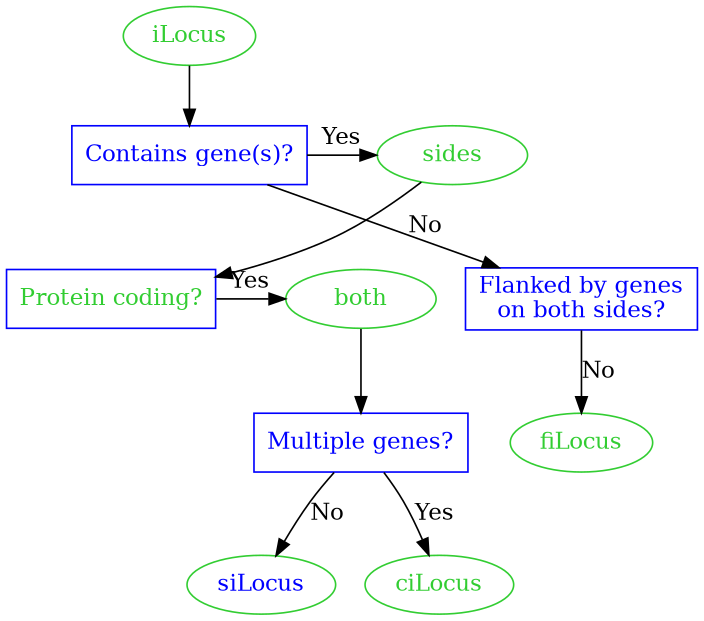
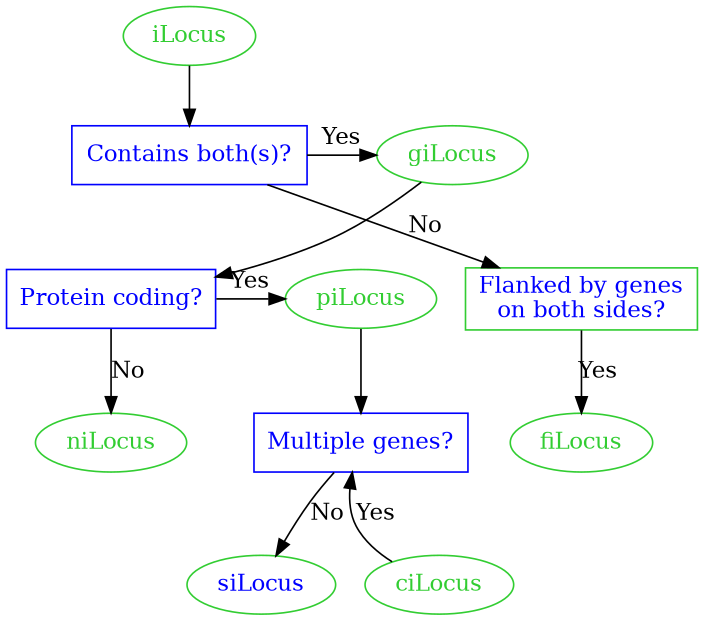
(189, 155) -> (189, 155)
(452, 155) -> (452, 155)
(111, 299) -> (111, 299)
(361, 299) -> (361, 299)
(581, 299) -> (581, 299)
(599, 372) -> (599, 372)
none -> (111, 443)
(405, 505) -> (359, 532)
